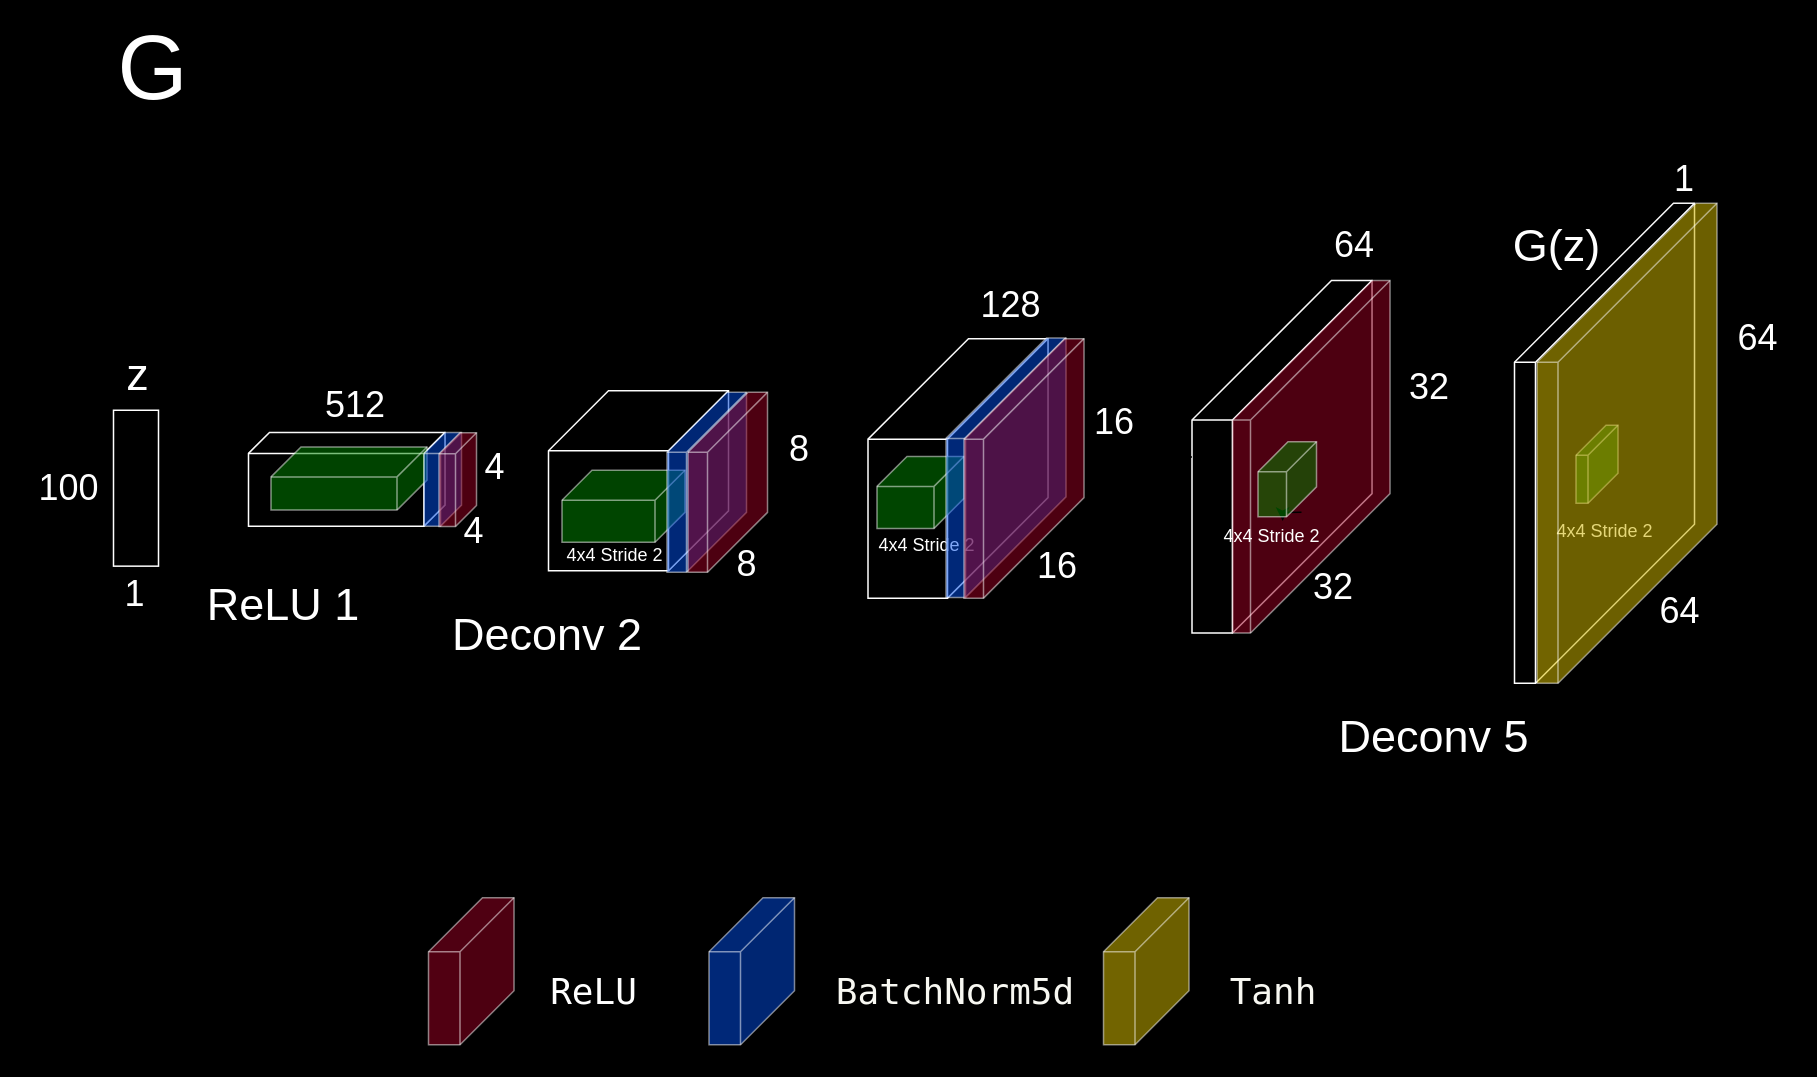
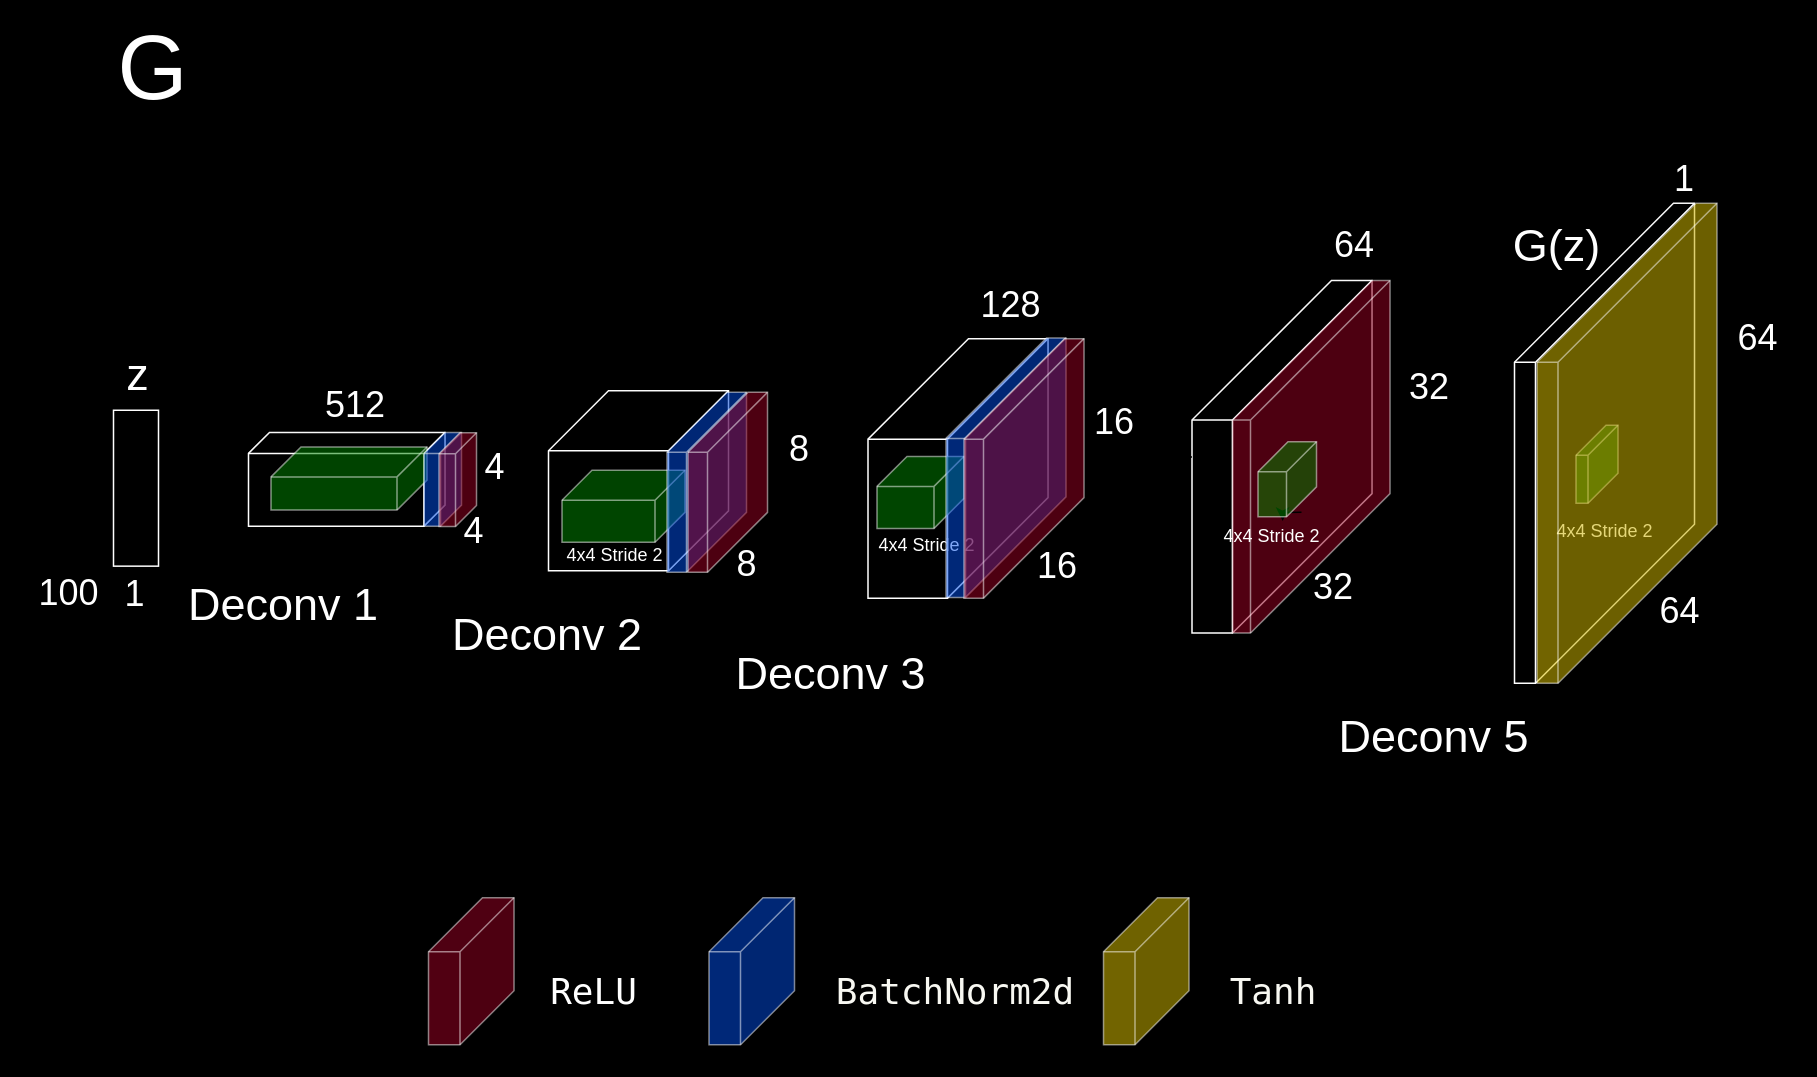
(68, 488) -> (68, 593)
(284, 604) -> (284, 604)
none -> (830, 673)
(956, 988) -> (956, 988)
